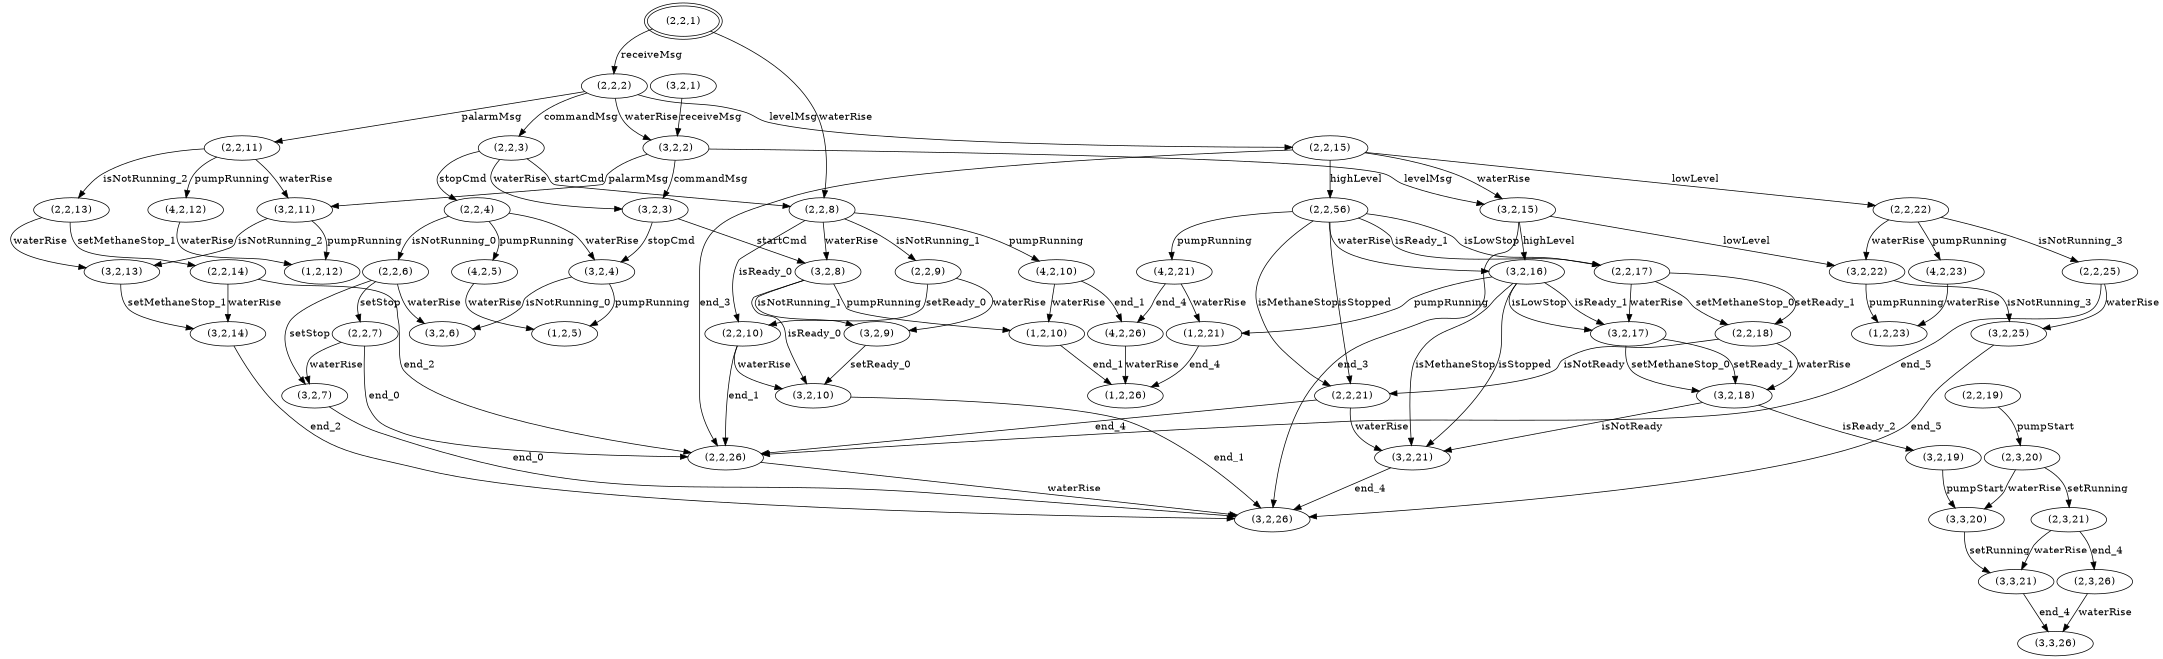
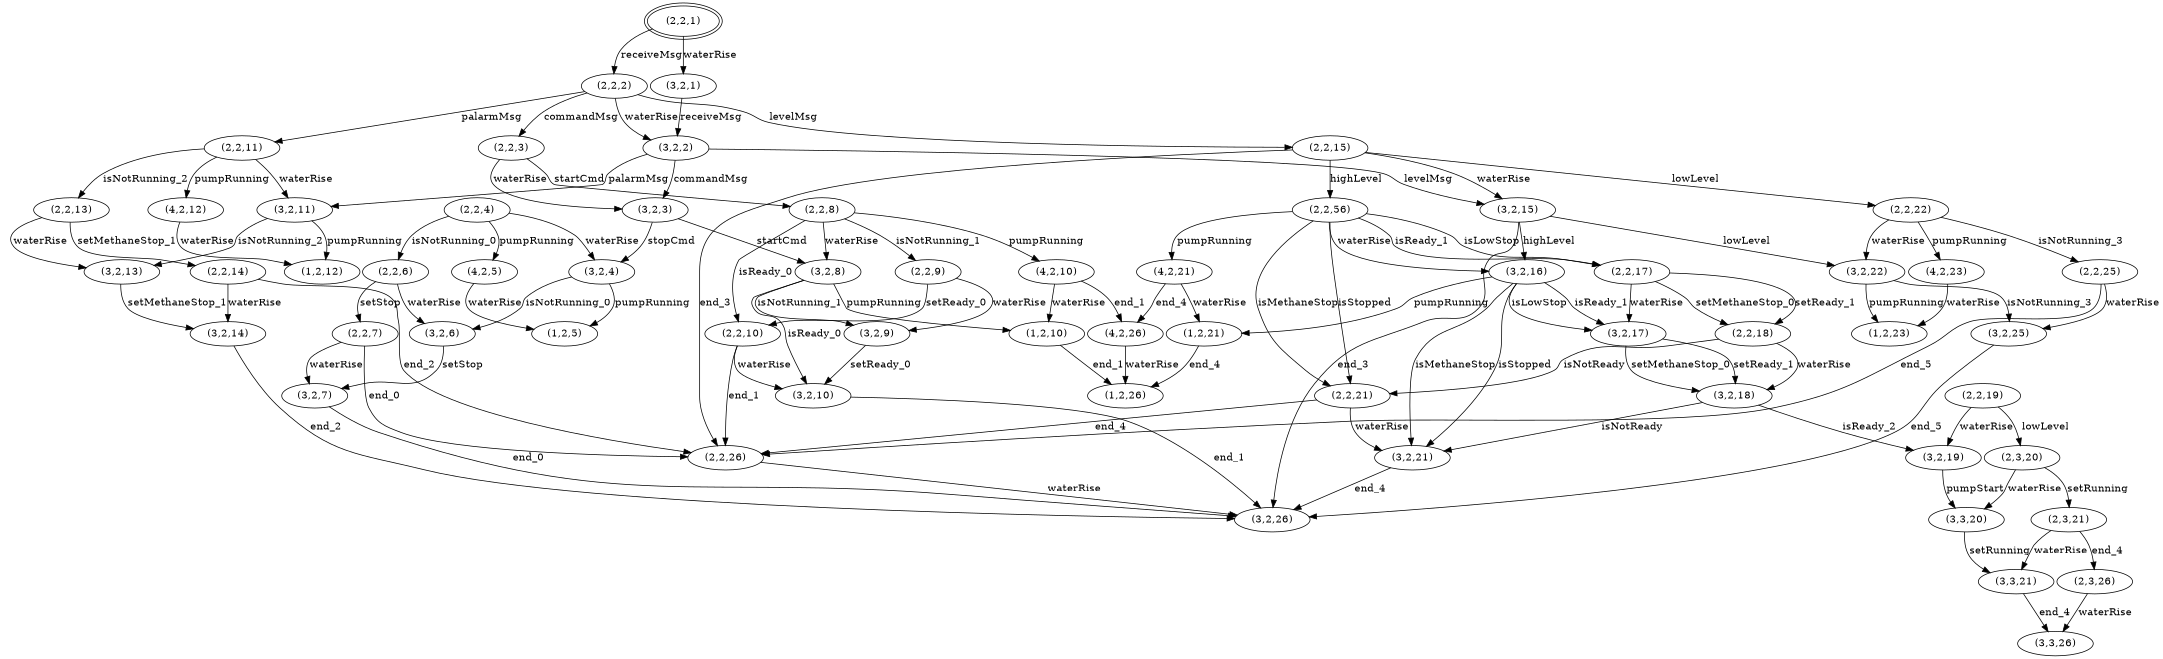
(800, 89) -> (683, 51)
(445, 167) -> none
(301, 311) -> (407, 383)
none -> (1959, 422)
(2046, 427) -> (2046, 427)
